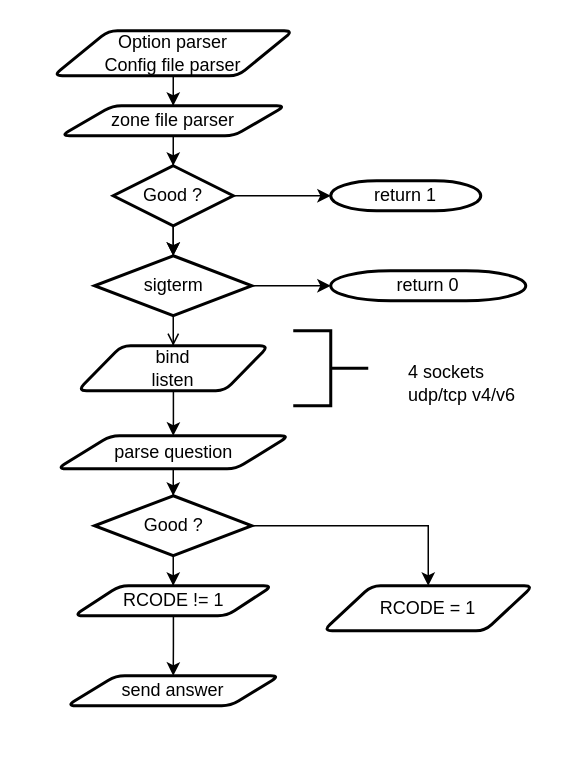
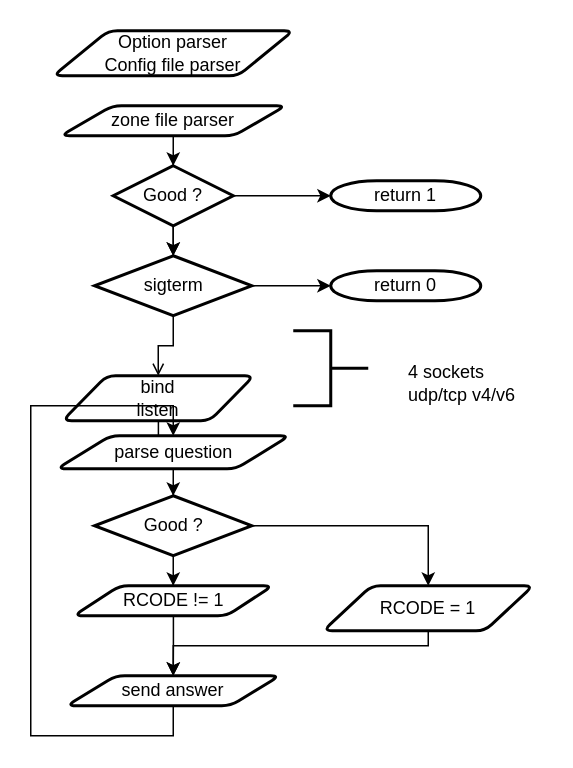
(173, 96) -> none
(428, 286) -> (406, 286)
(173, 368) -> (158, 398)
none -> (31, 587)
none -> (310, 646)
